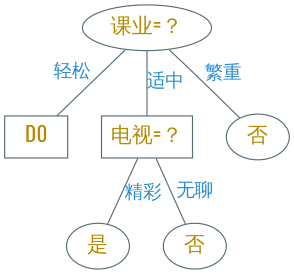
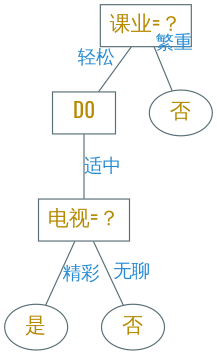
(147, 28) -> (146, 26)
(147, 83) -> (84, 167)
